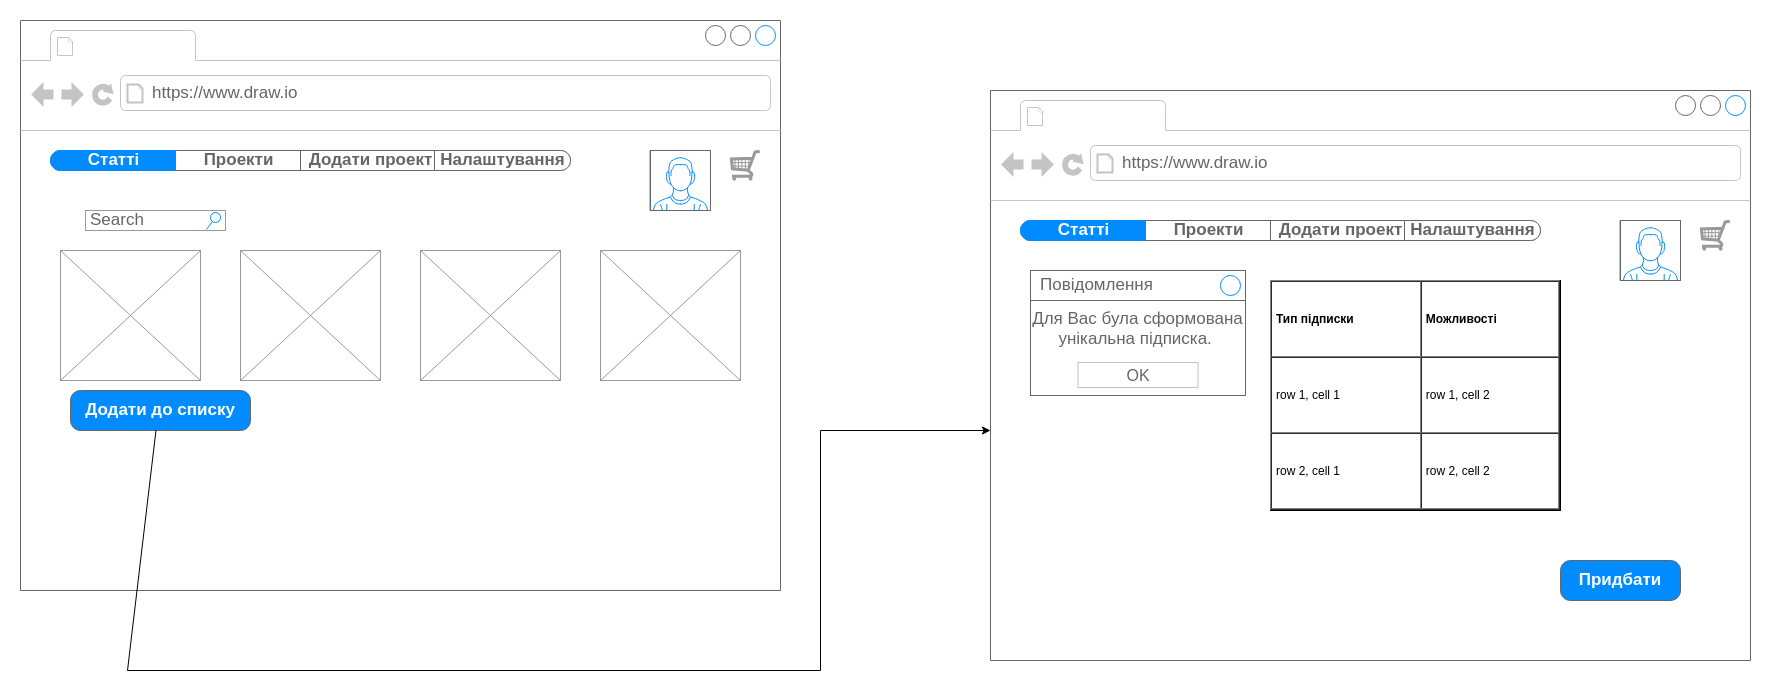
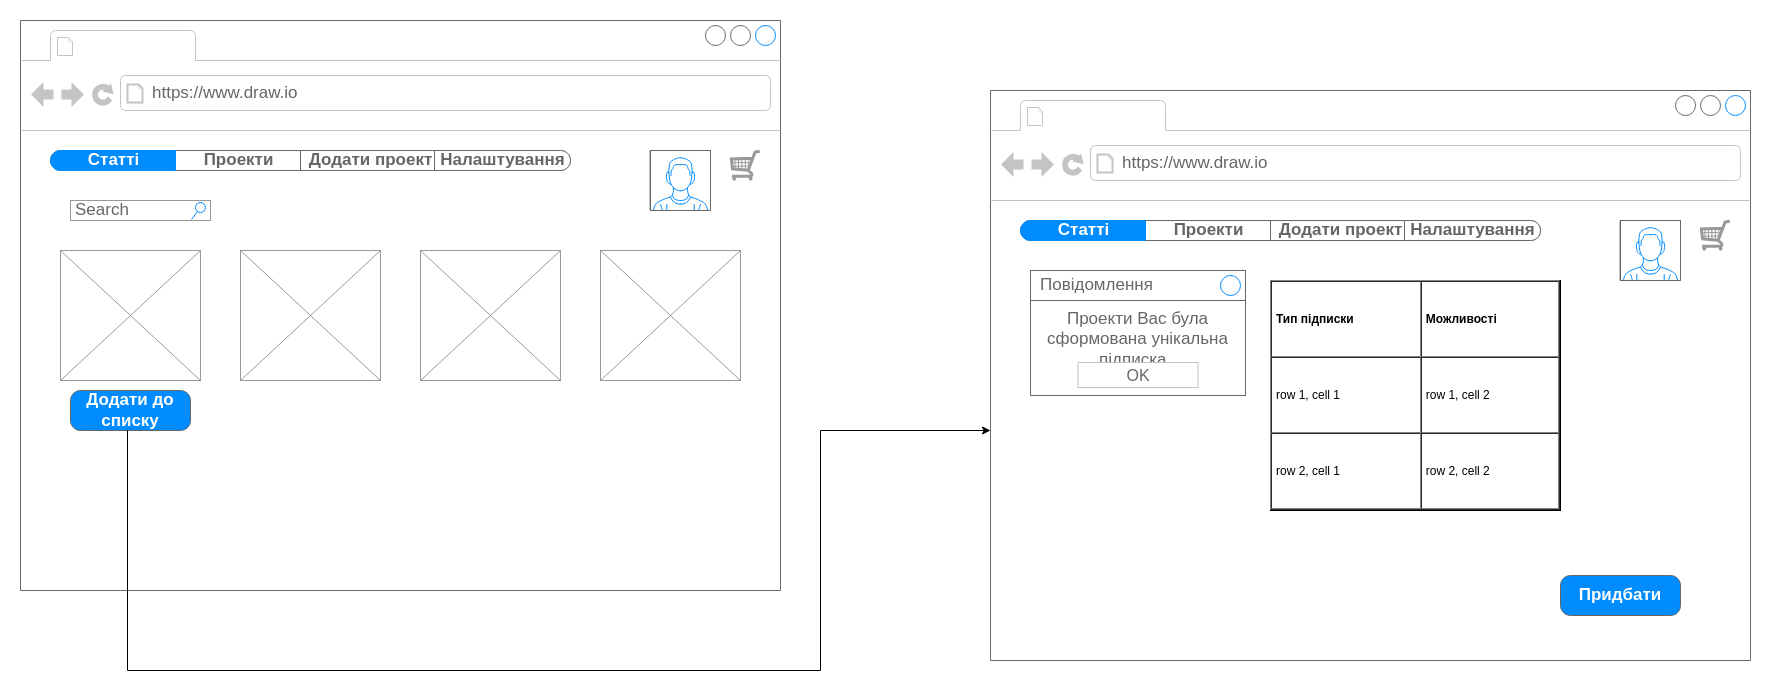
(156, 221) -> (141, 211)
(1138, 330) -> (1138, 330)
(161, 411) -> (131, 411)
(1621, 581) -> (1621, 596)
